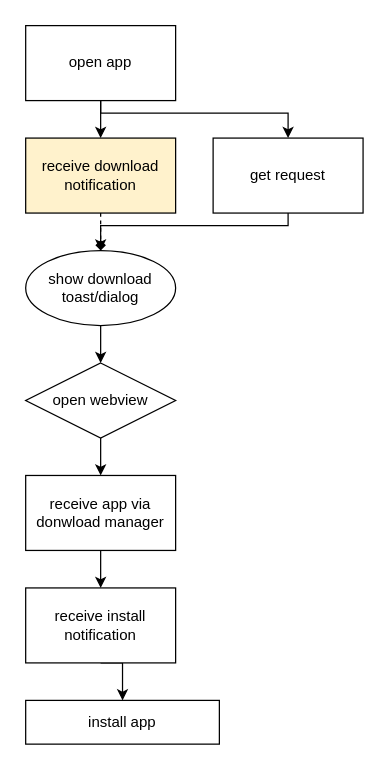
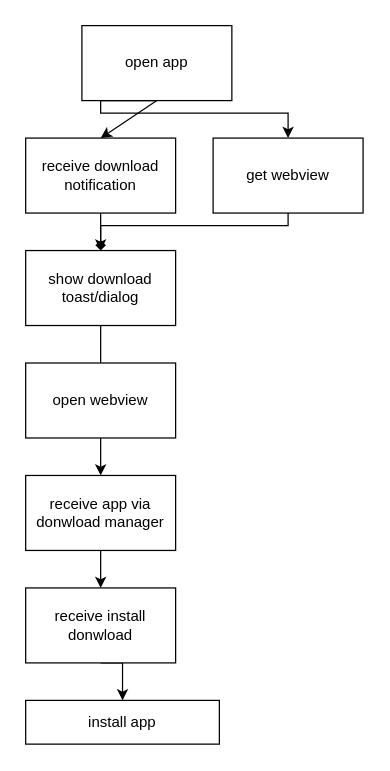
(101, 63) -> (157, 63)
(101, 176) -> (101, 176)
(288, 176) -> (288, 176)
(101, 218) -> (101, 218)
(101, 288) -> (101, 288)
(101, 353) -> (101, 357)
(101, 401) -> (101, 401)
(101, 626) -> (101, 626)
